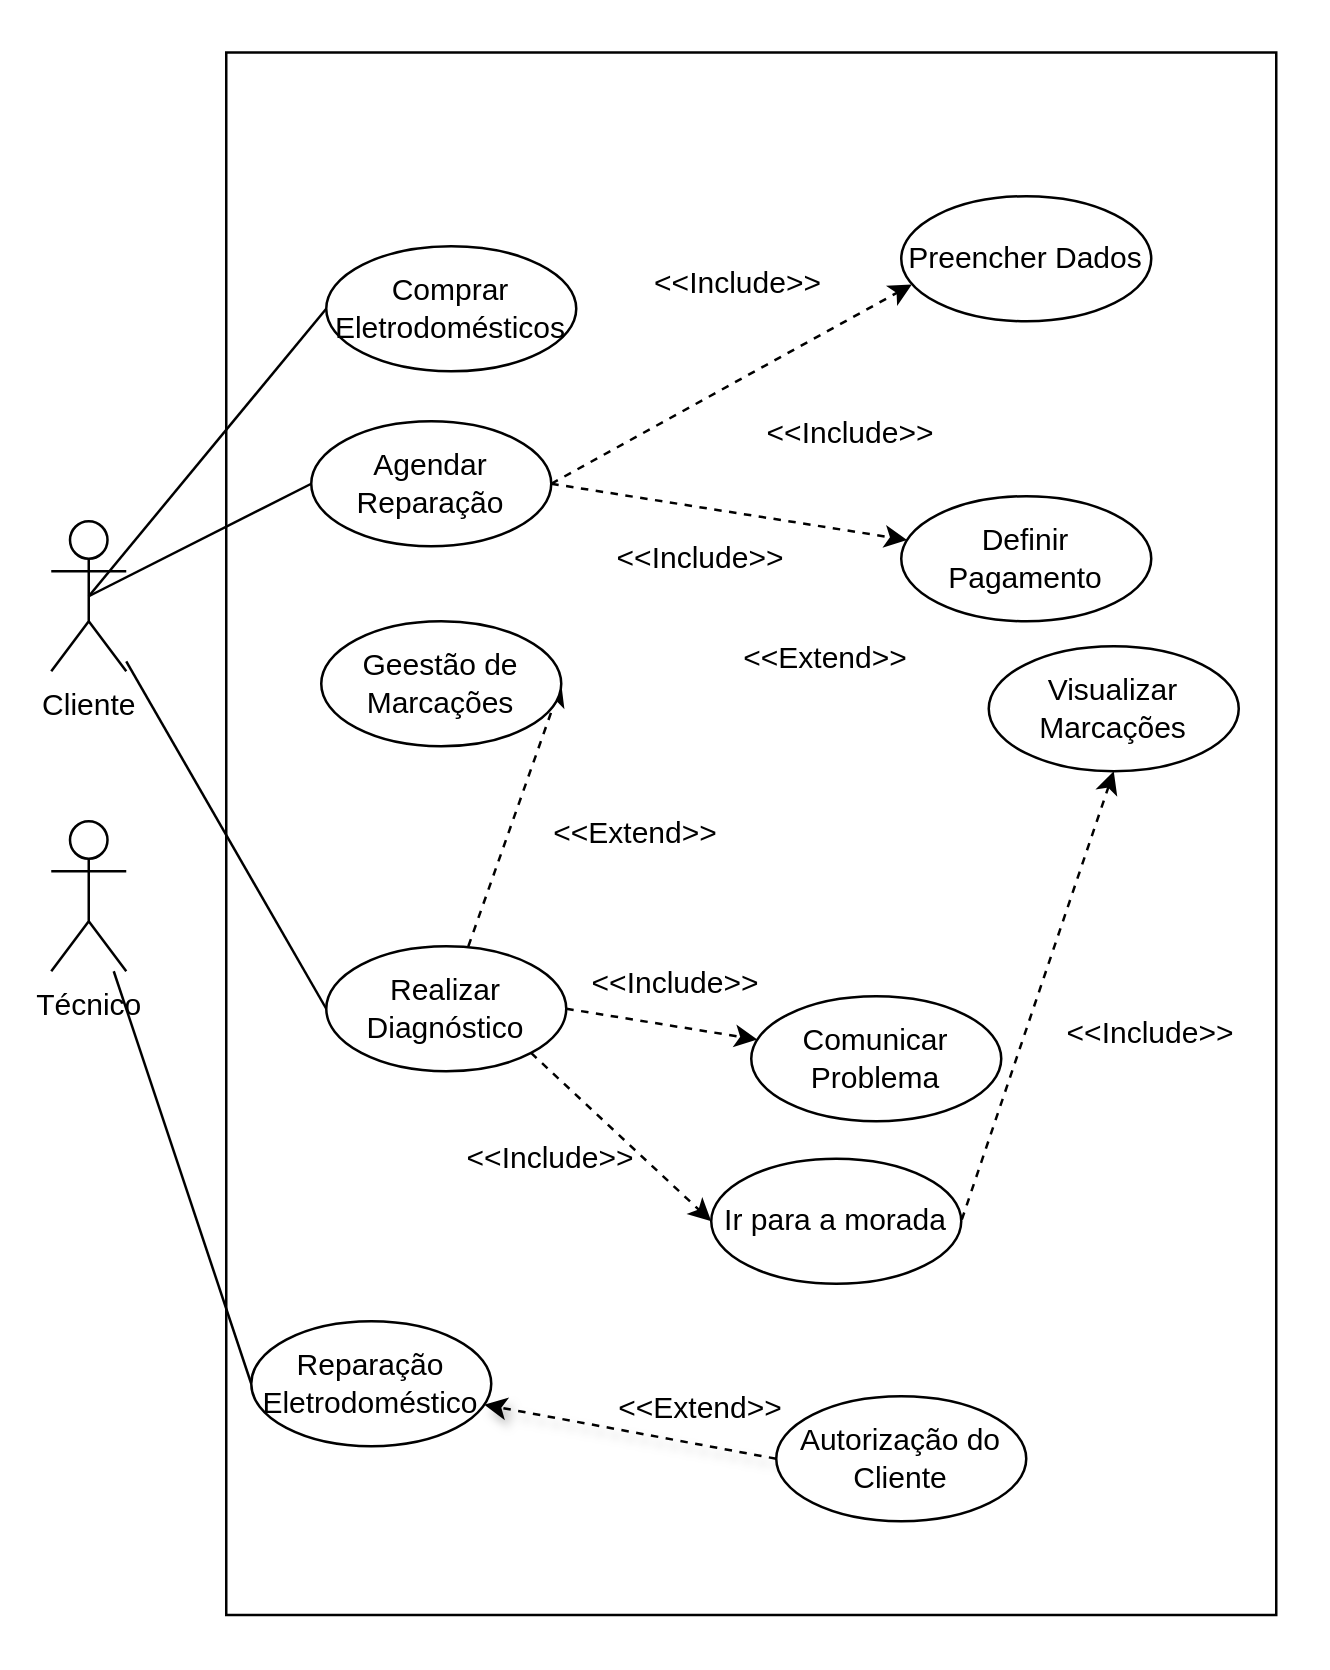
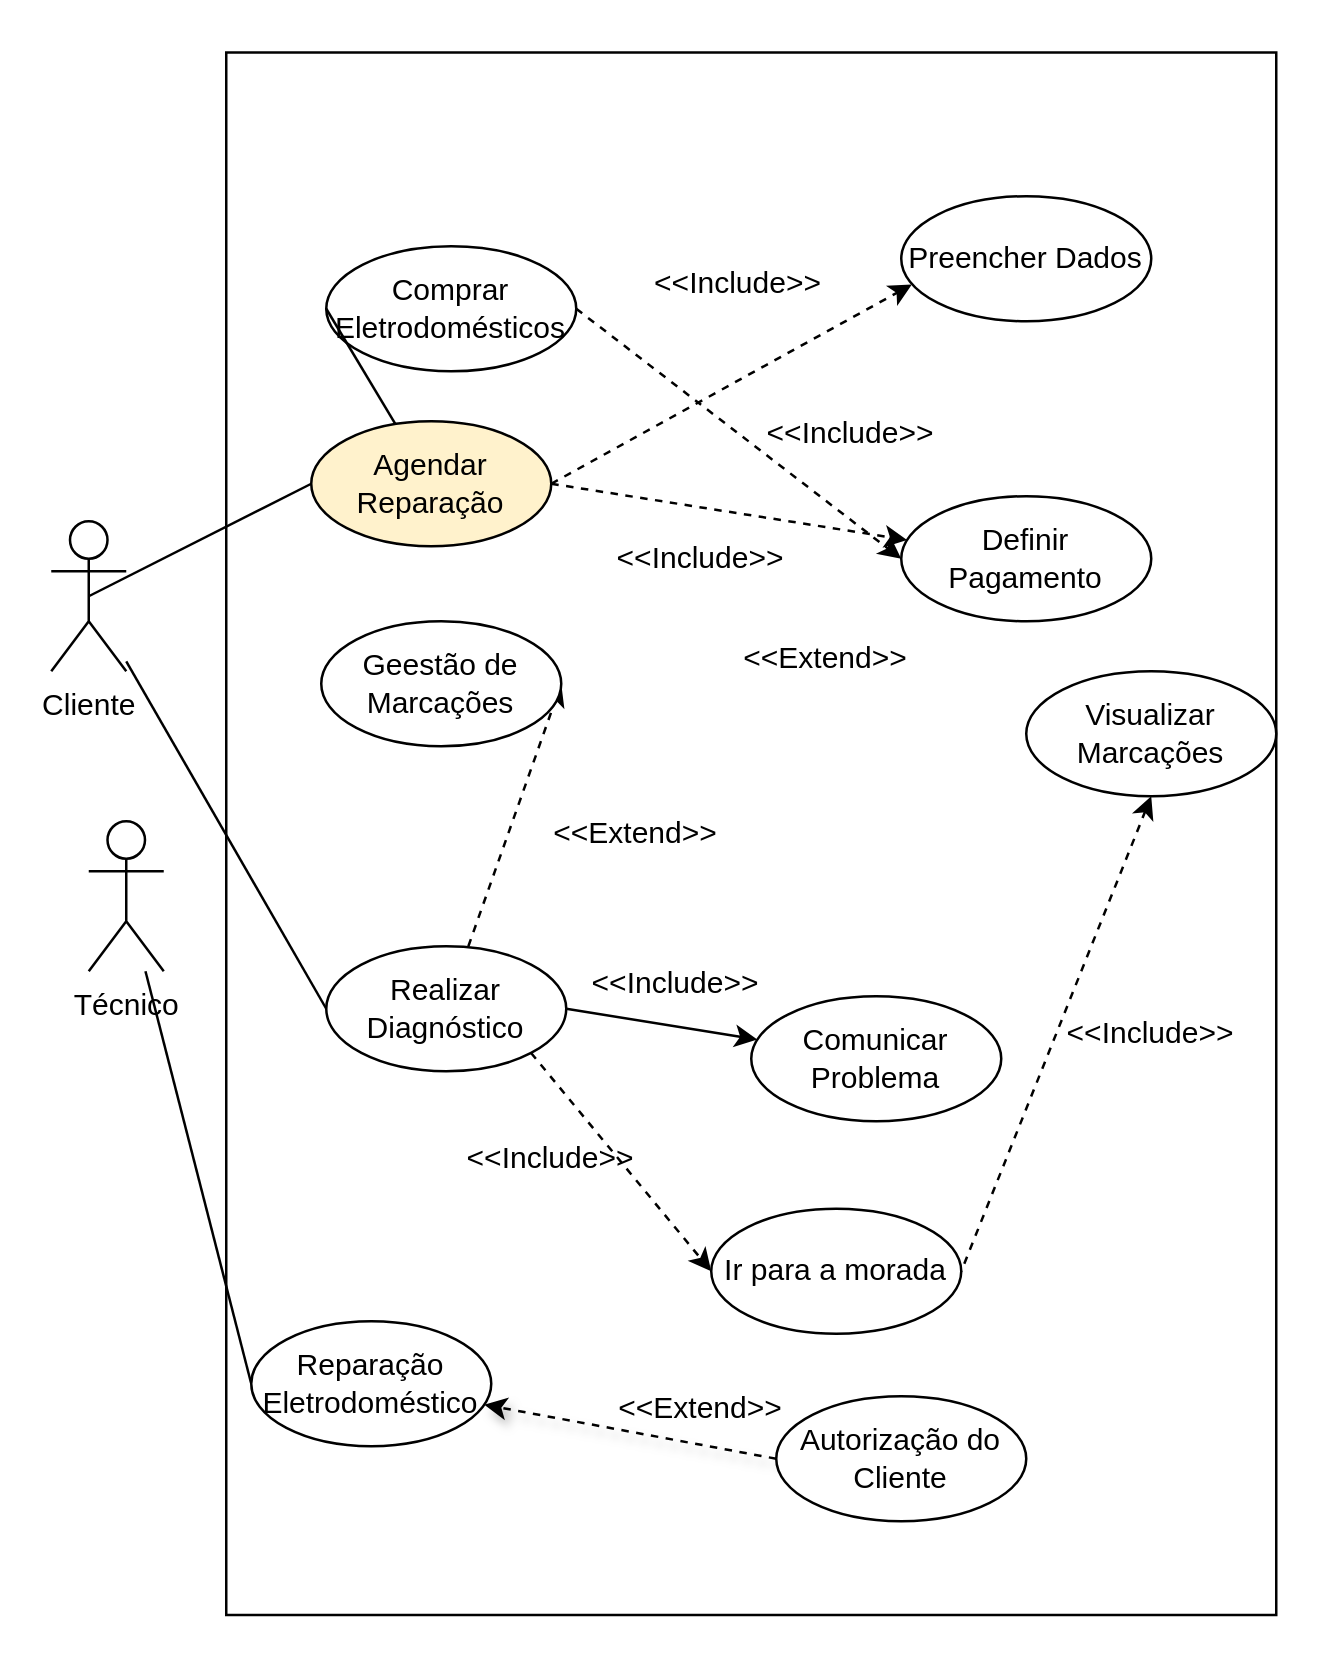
(220, 438) -> (361, 366)
none -> (782, 467)
(431, 484) -> (431, 484)
(1114, 709) -> (1151, 734)
(89, 896) -> (126, 896)
(656, 1023) -> (656, 1023)
(836, 1221) -> (836, 1271)
